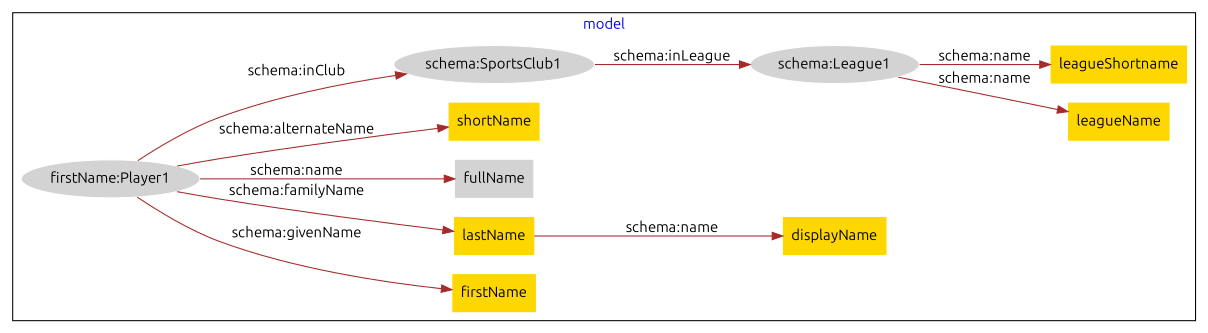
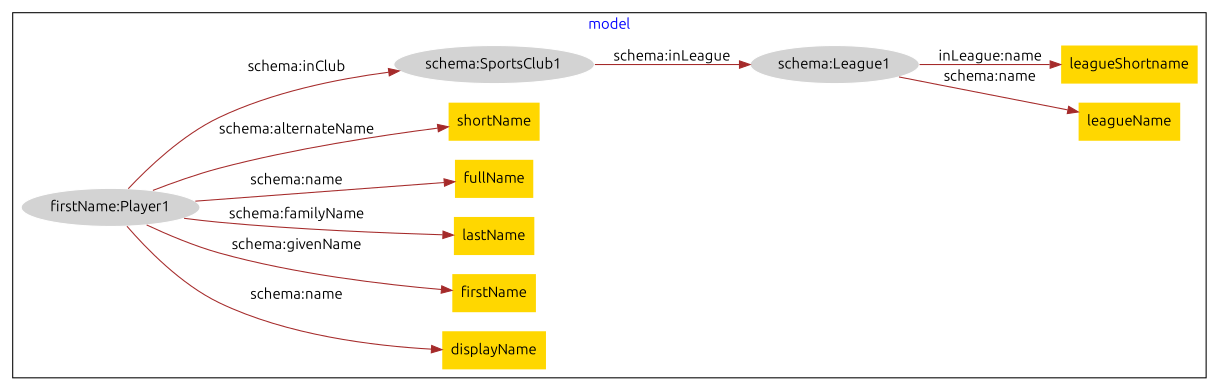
(985, 57) -> (990, 57)
(494, 179) -> (494, 179)
(653, 236) -> (265, 321)
